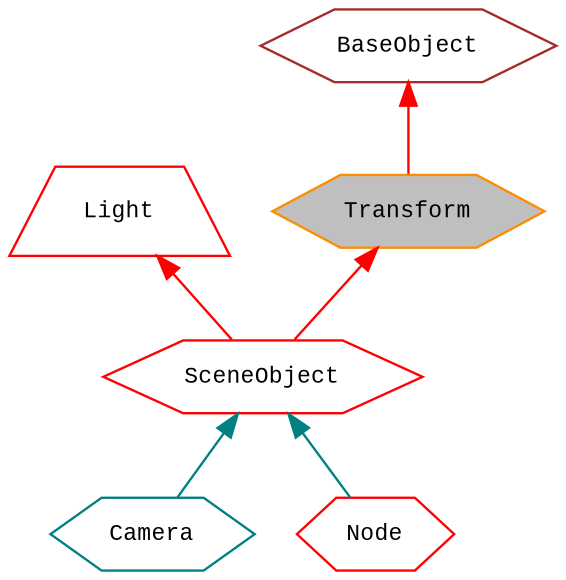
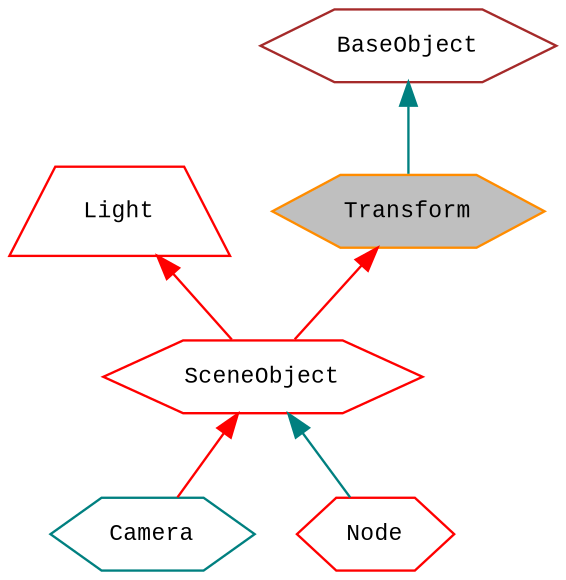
(408, 140) -> (408, 140)
(201, 465) -> (201, 465)
